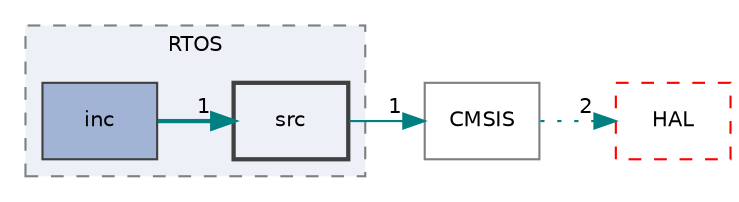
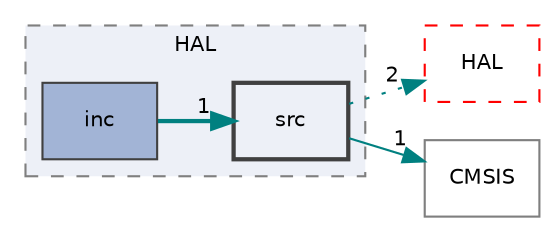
(195, 46) -> (195, 46)
(567, 121) -> (379, 95)
